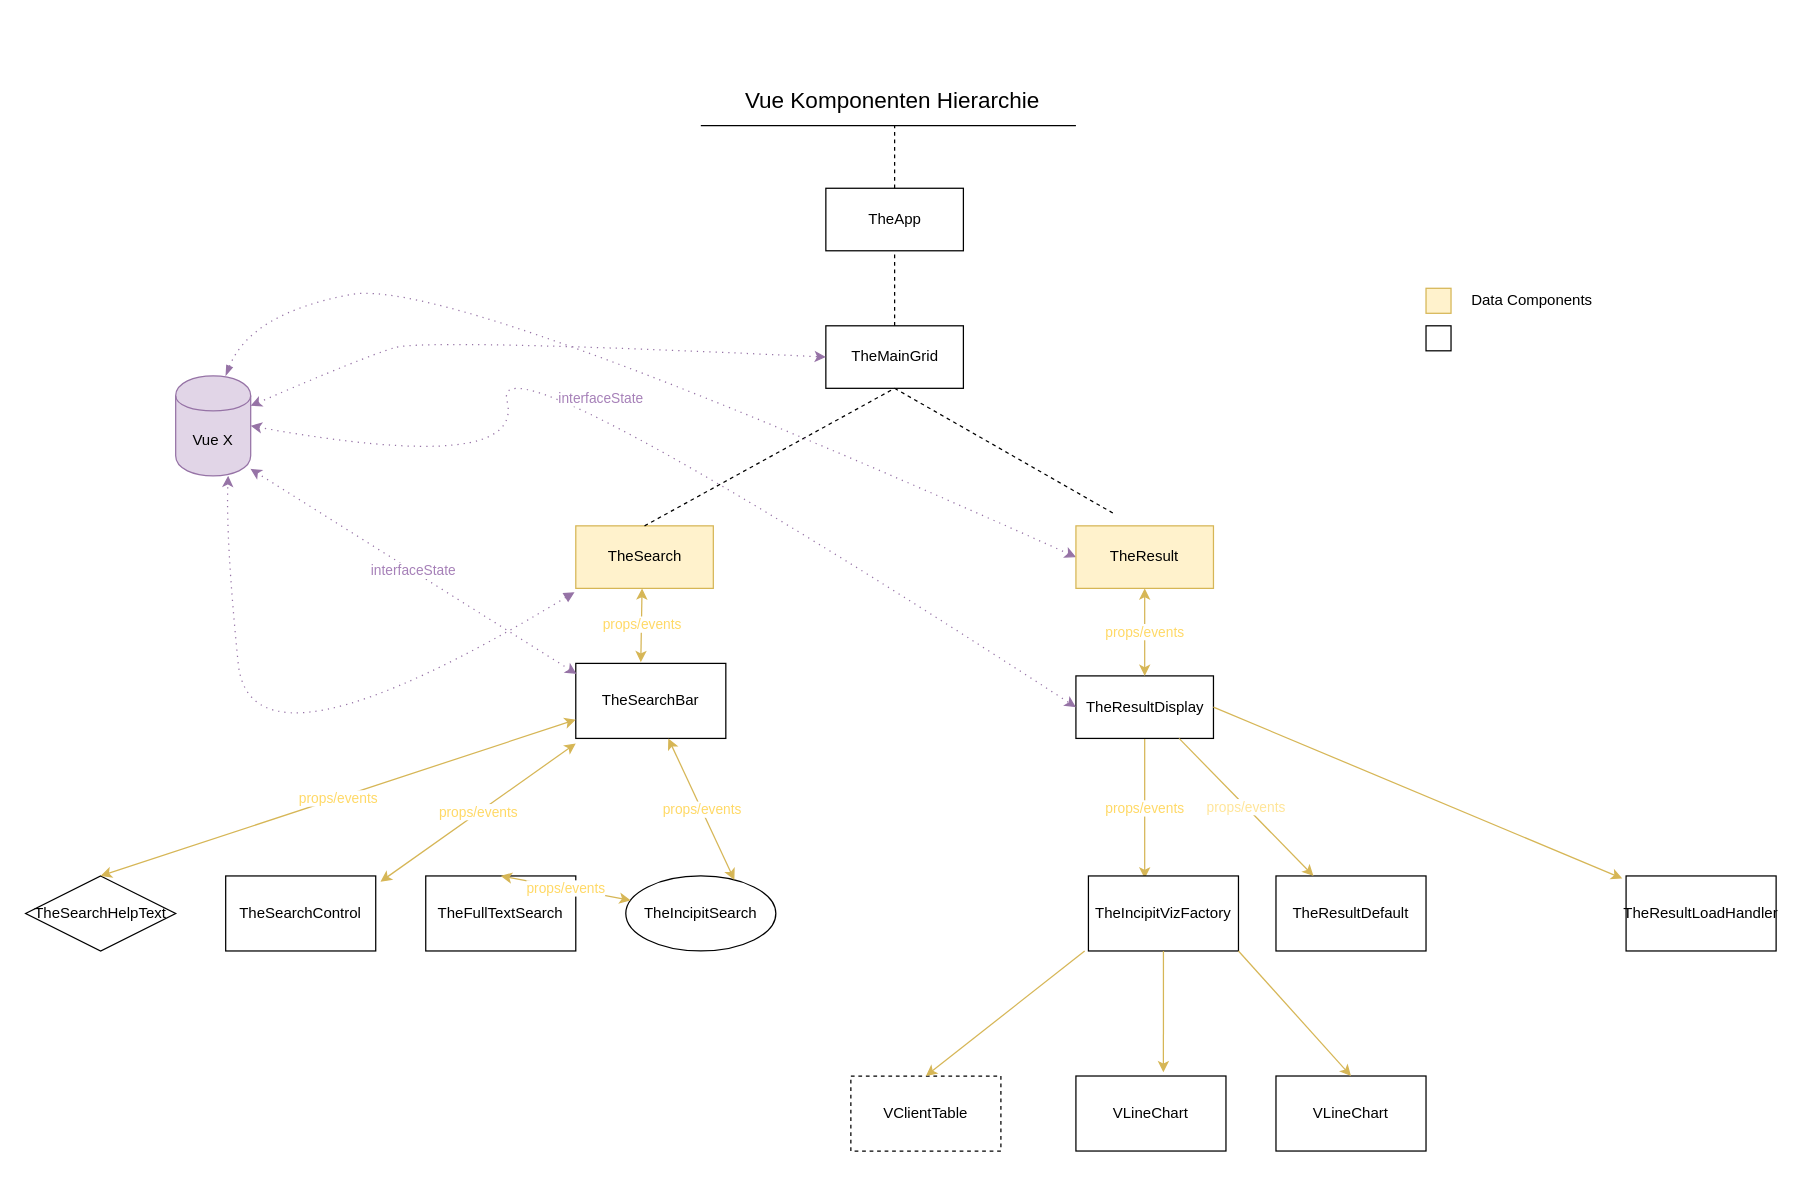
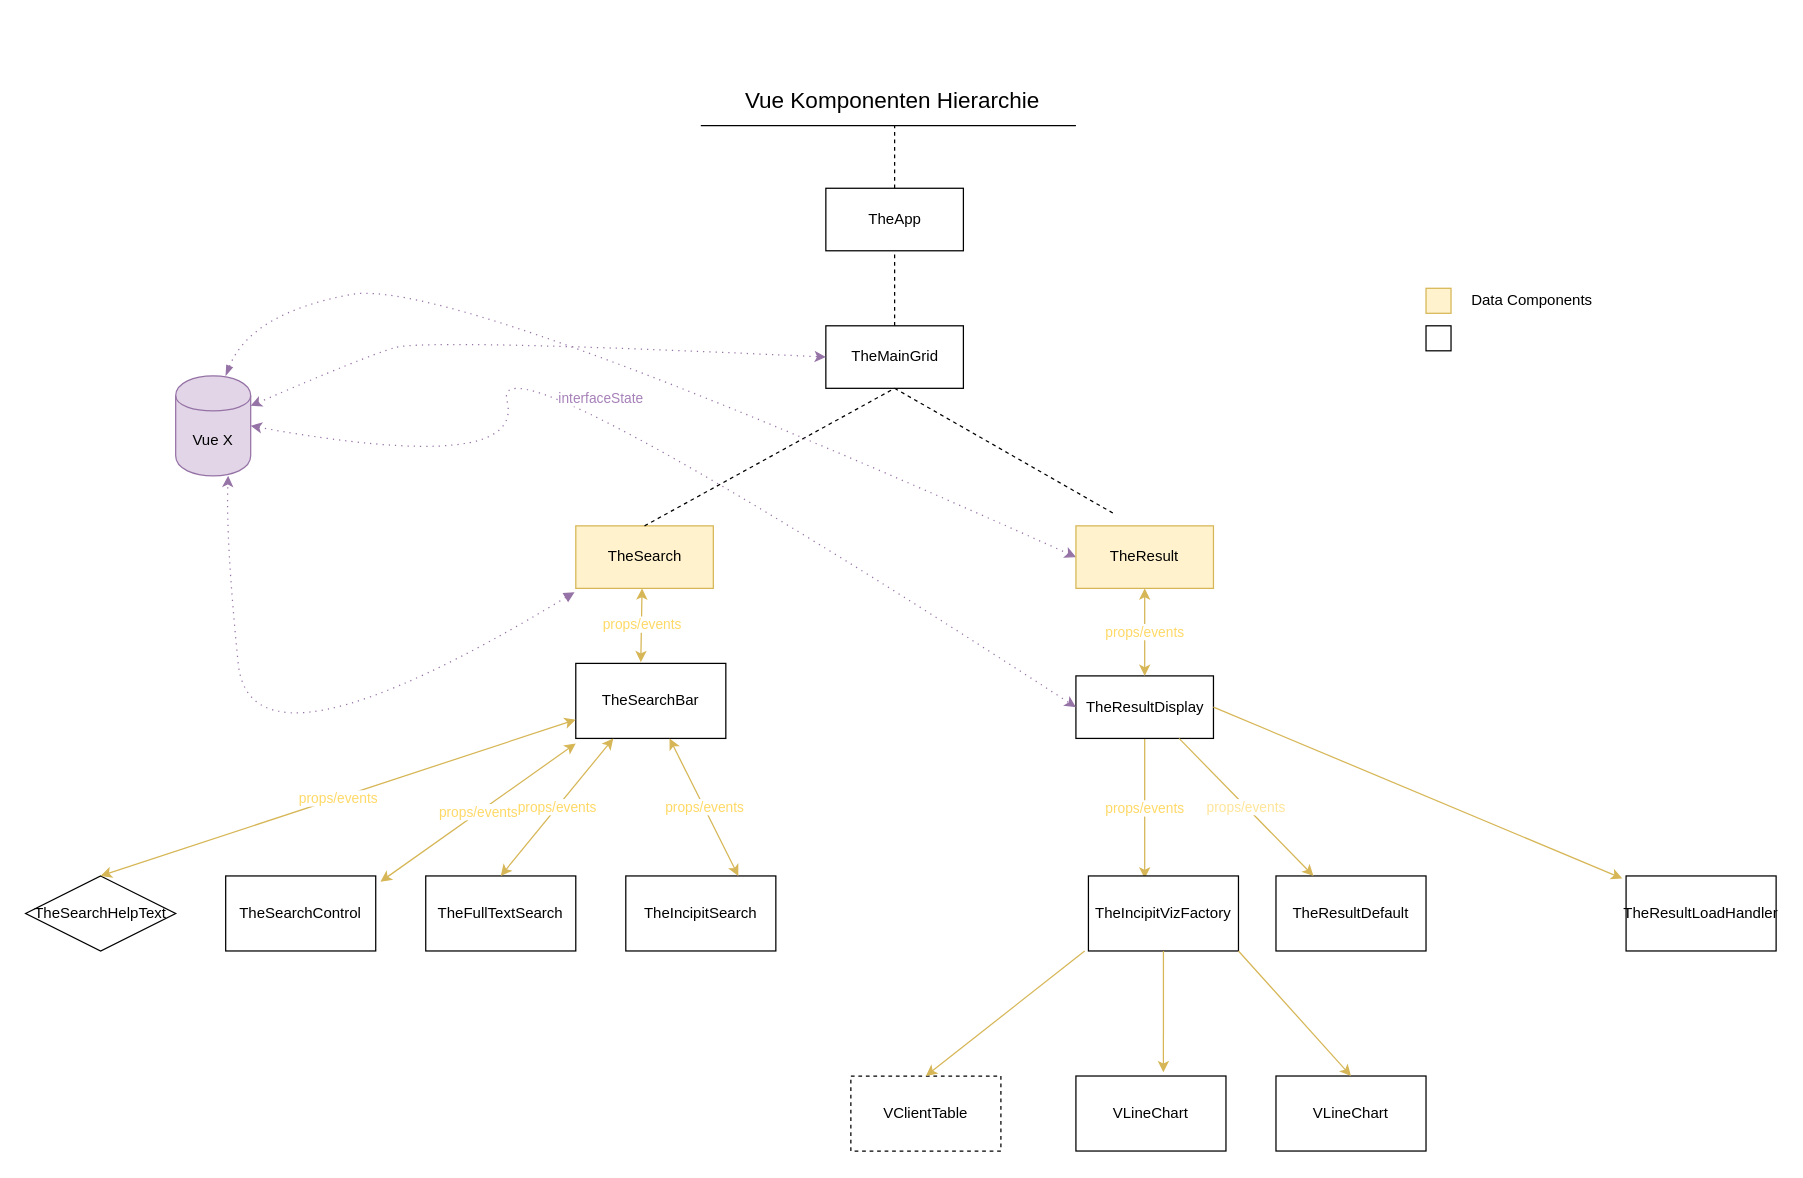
(319, 512) -> none
(580, 891) -> (557, 807)
(701, 913) -> (701, 913)
